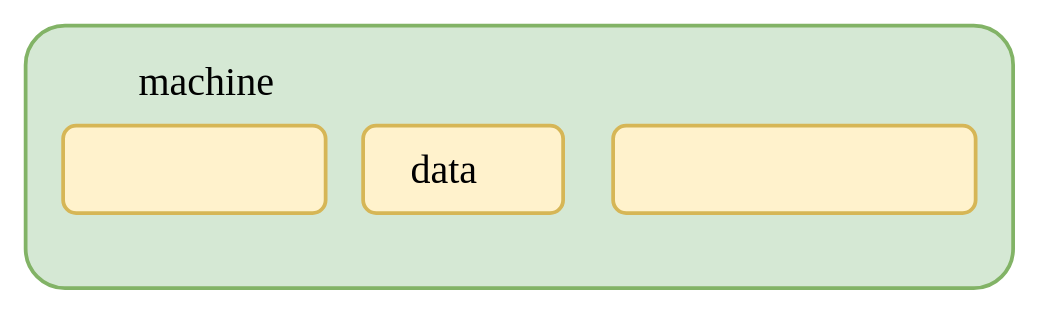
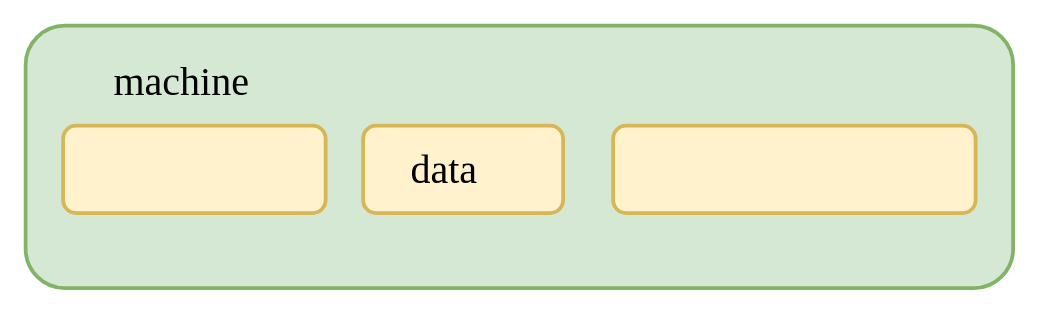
(207, 82) -> (182, 82)
